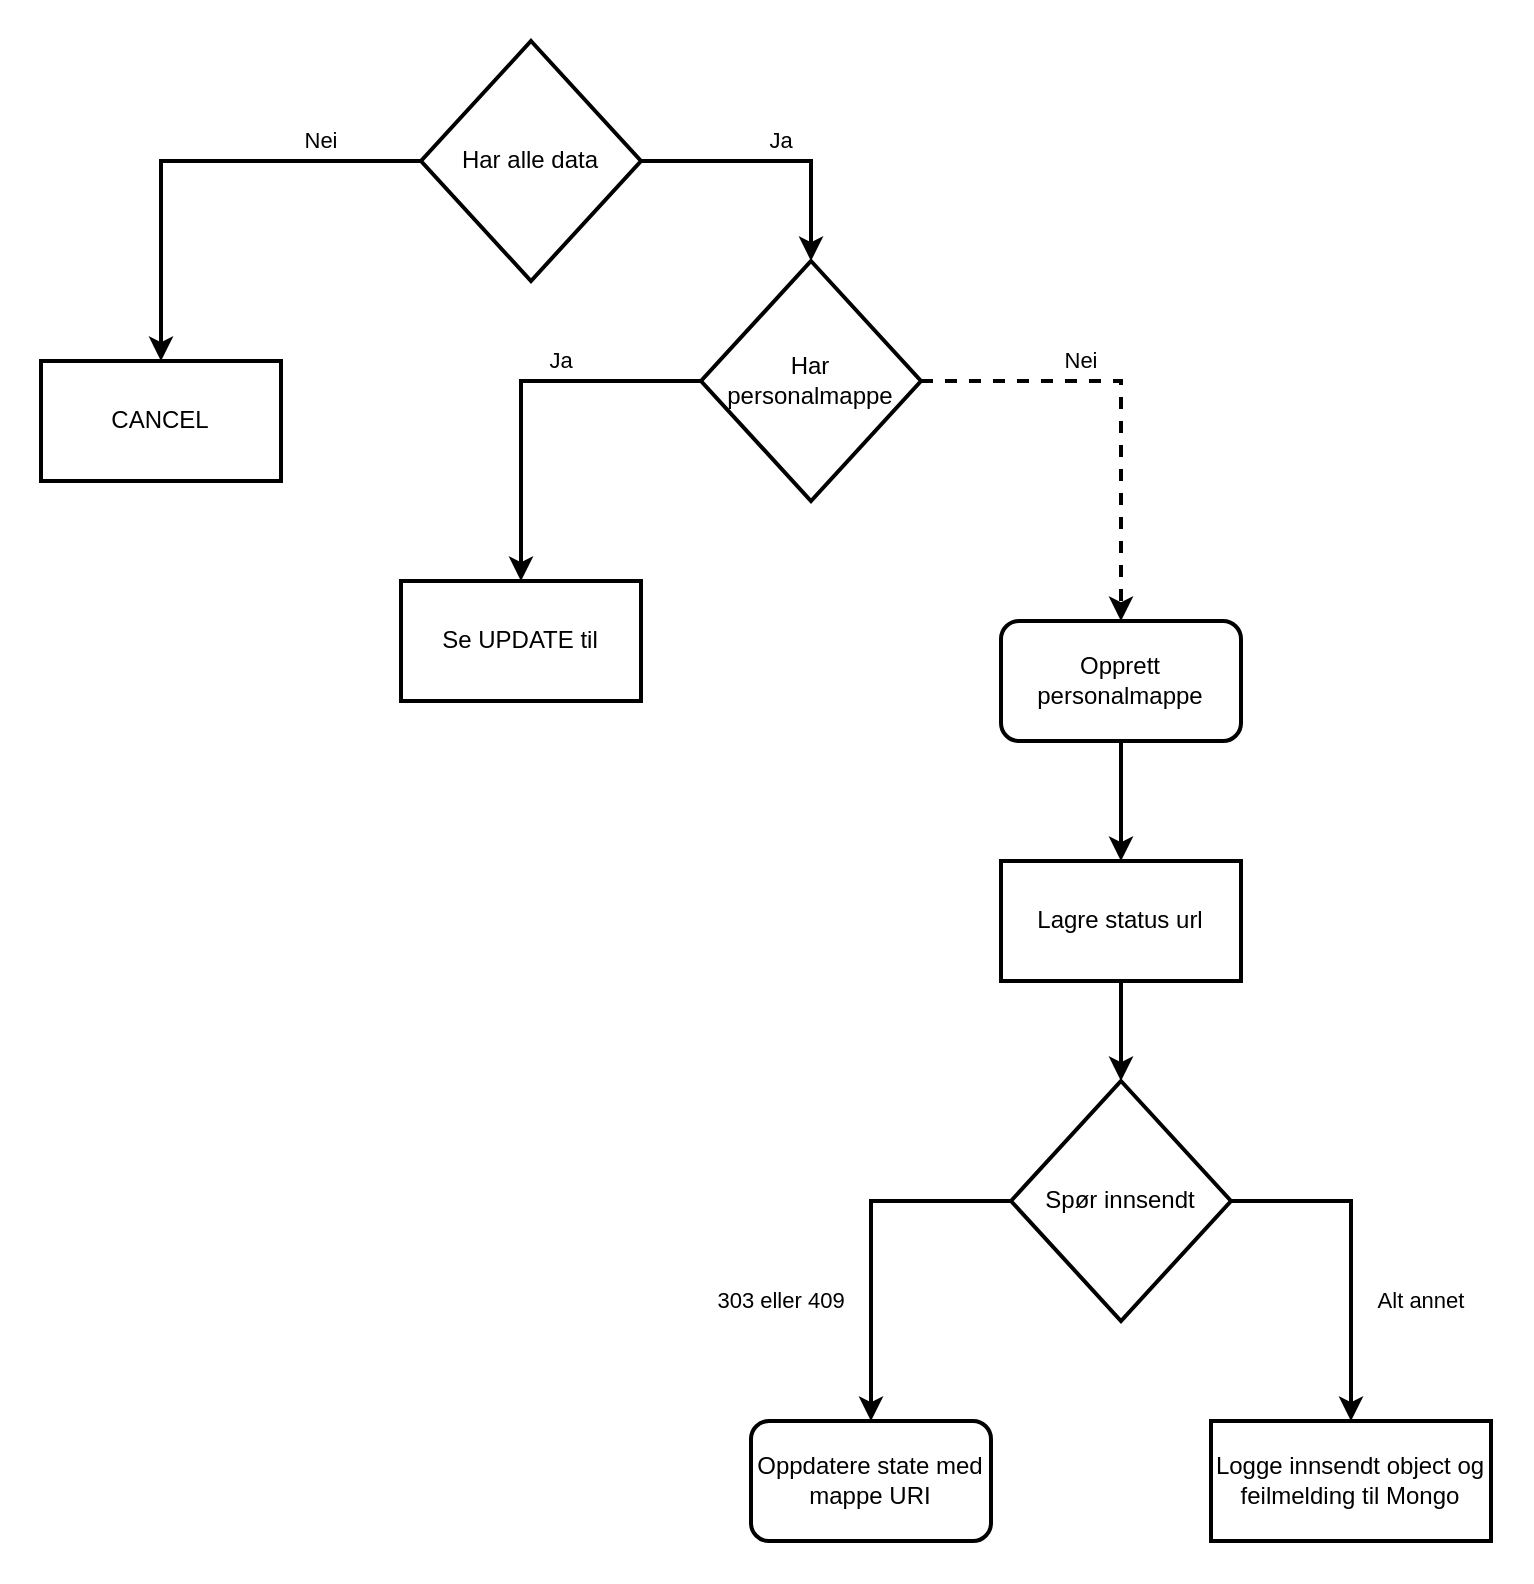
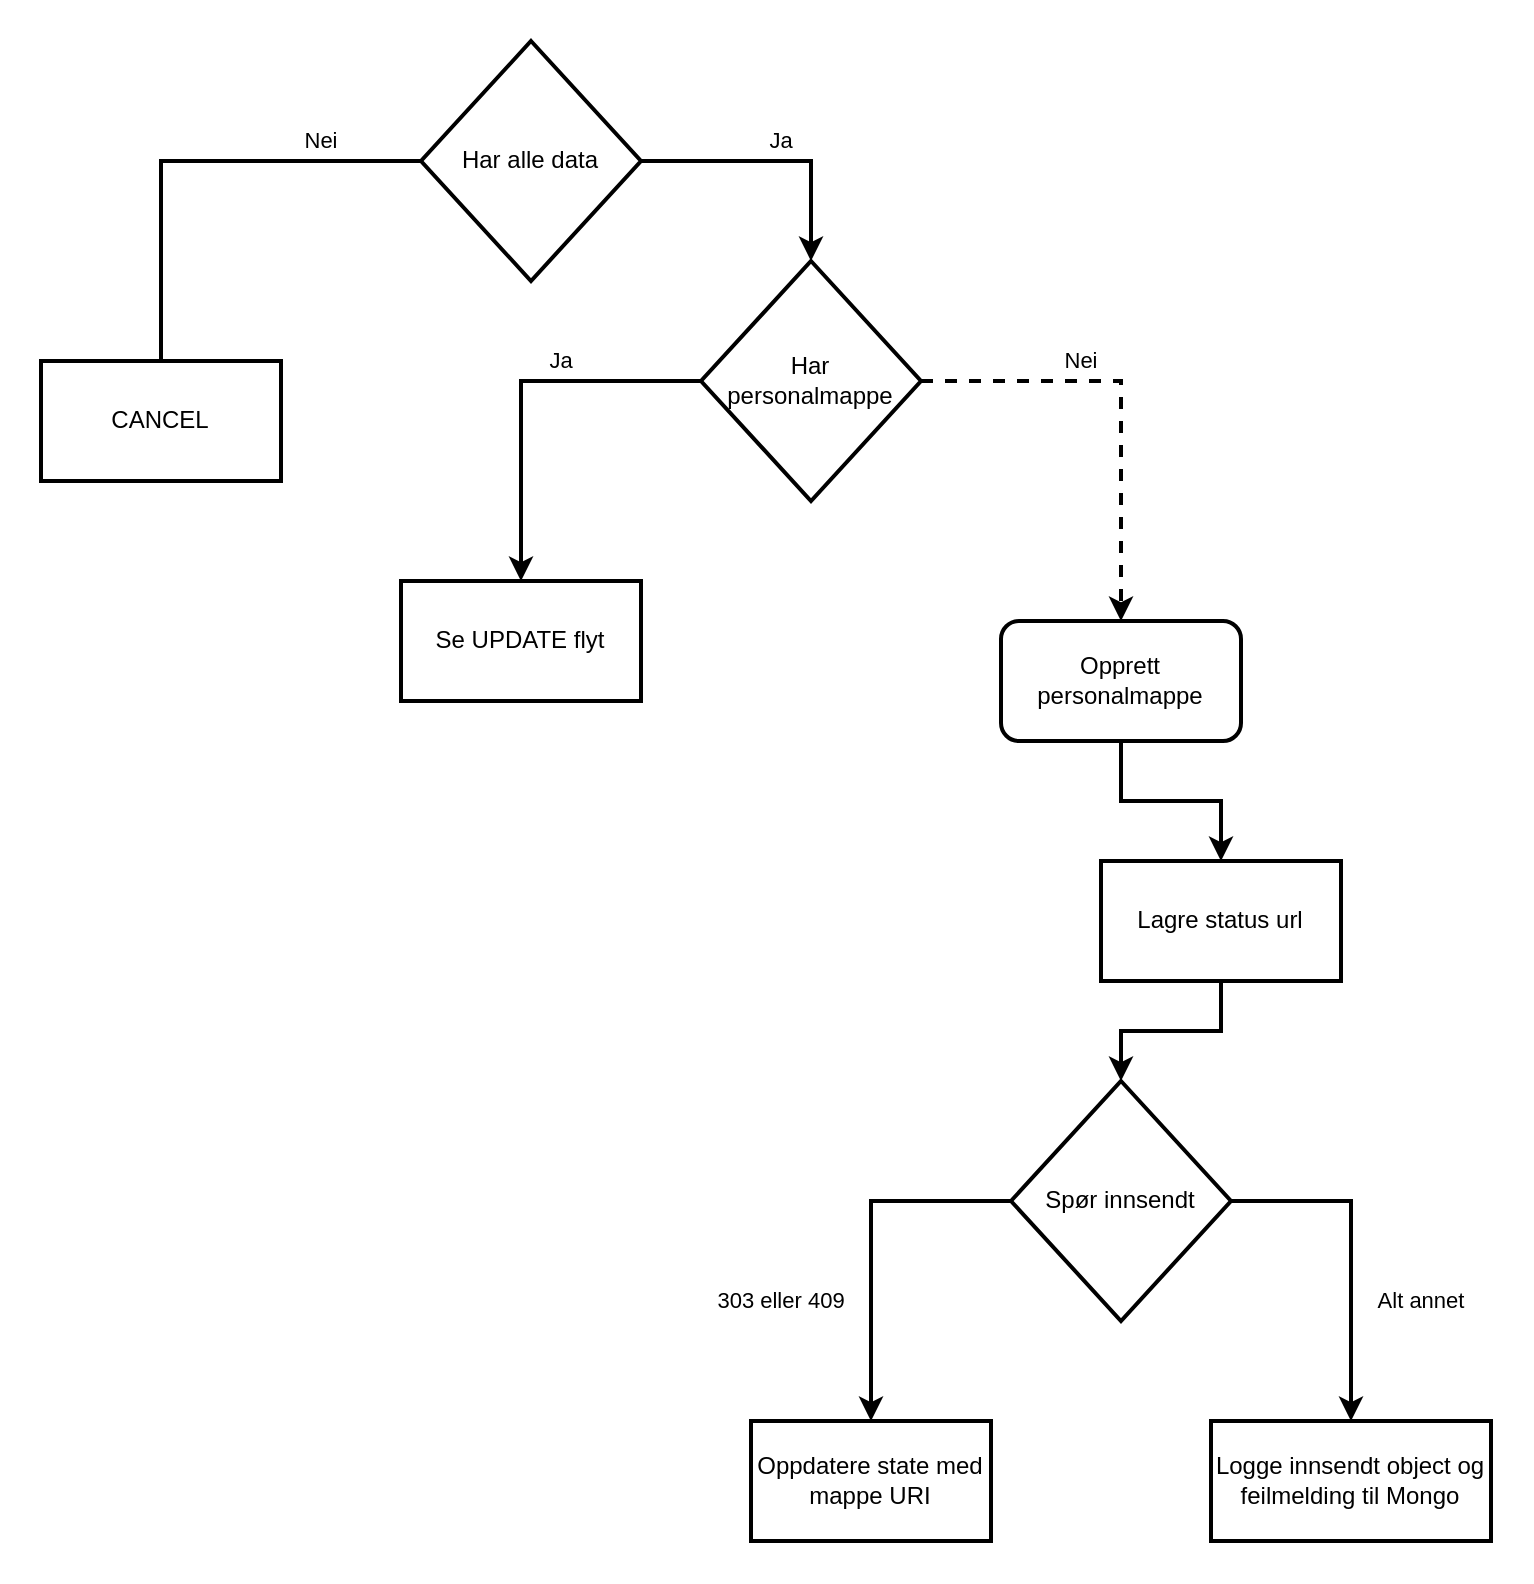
(161, 342) -> (161, 349)
(521, 641) -> (521, 641)
(1121, 921) -> (1221, 921)
(871, 1481) -> (871, 1481)
